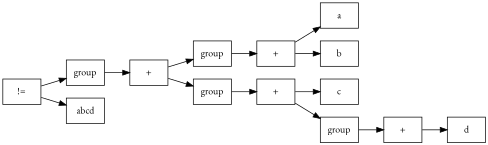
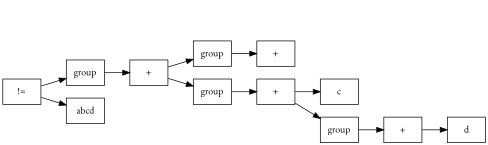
(339, 16) -> none
(339, 54) -> none
